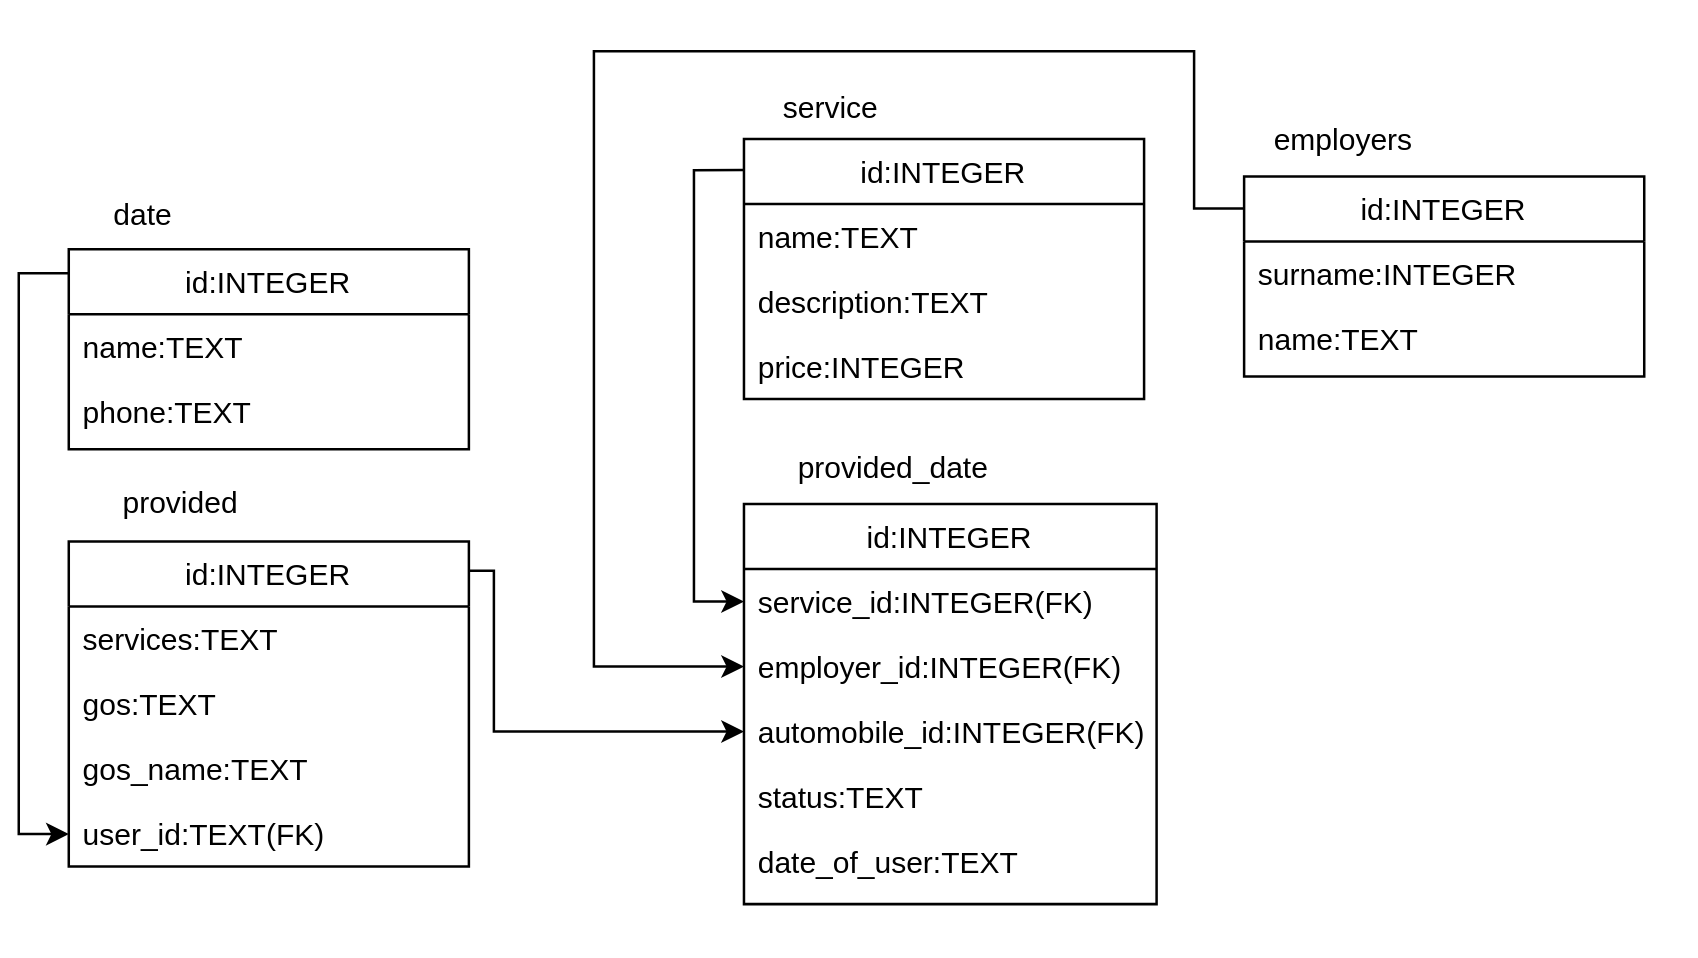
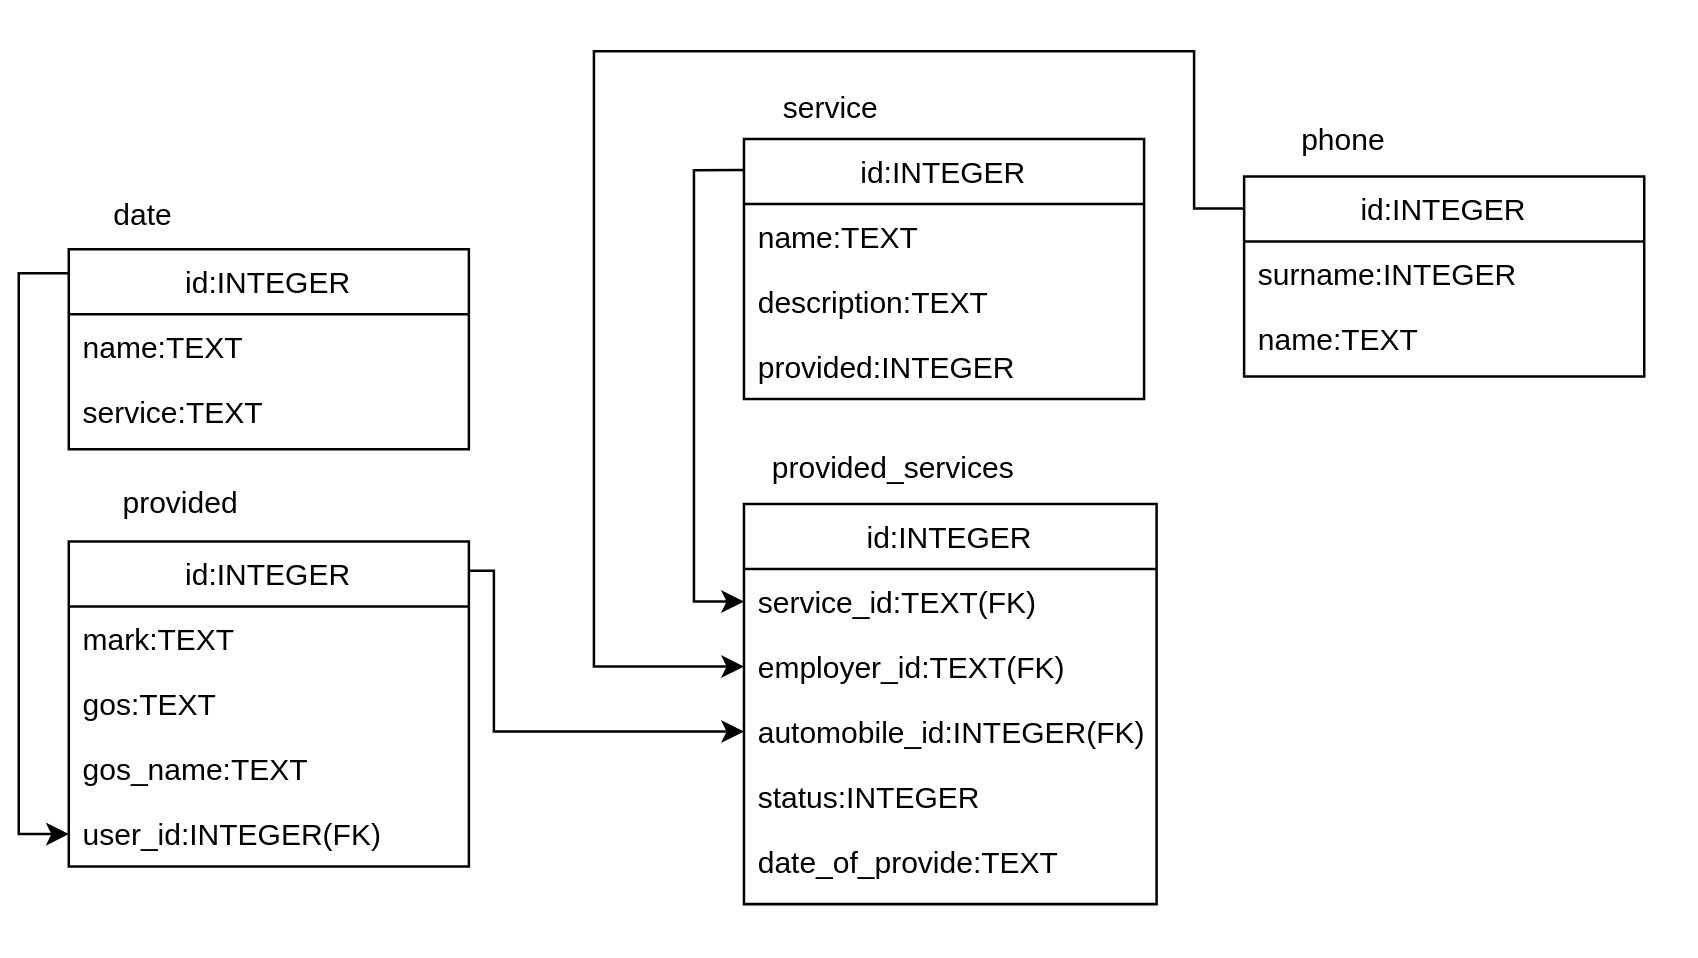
(1344, 141) -> (1344, 141)
(859, 368) -> (884, 368)
(163, 413) -> (176, 413)
(894, 469) -> (894, 469)
(931, 603) -> (905, 603)
(184, 640) -> (154, 640)
(939, 668) -> (914, 668)
(846, 798) -> (871, 798)
(209, 835) -> (234, 835)
(896, 863) -> (918, 863)
